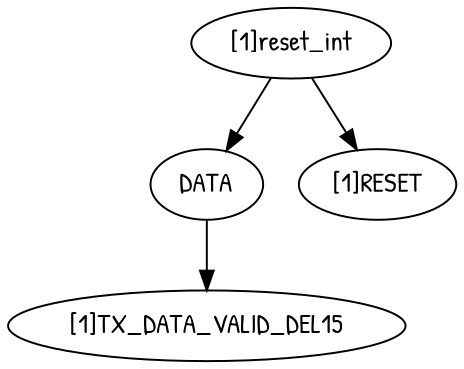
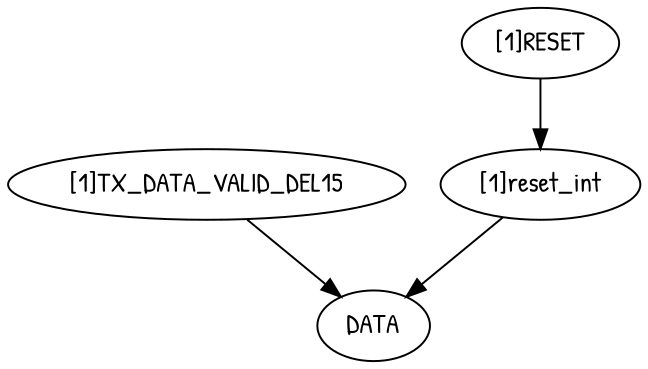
(329, 105) -> (540, 104)
(207, 245) -> (286, 252)
